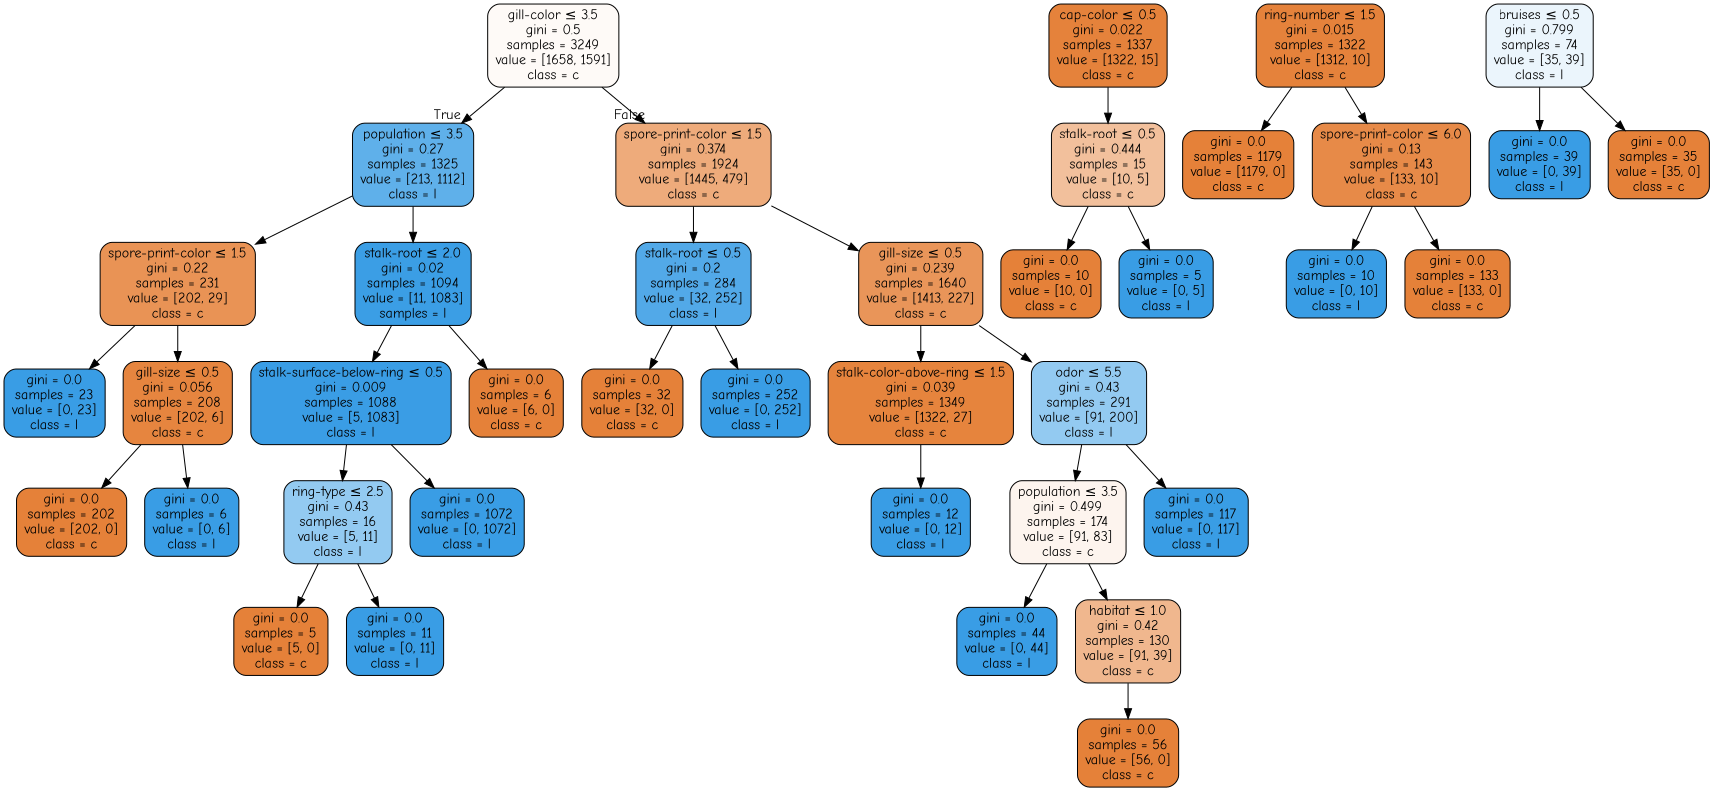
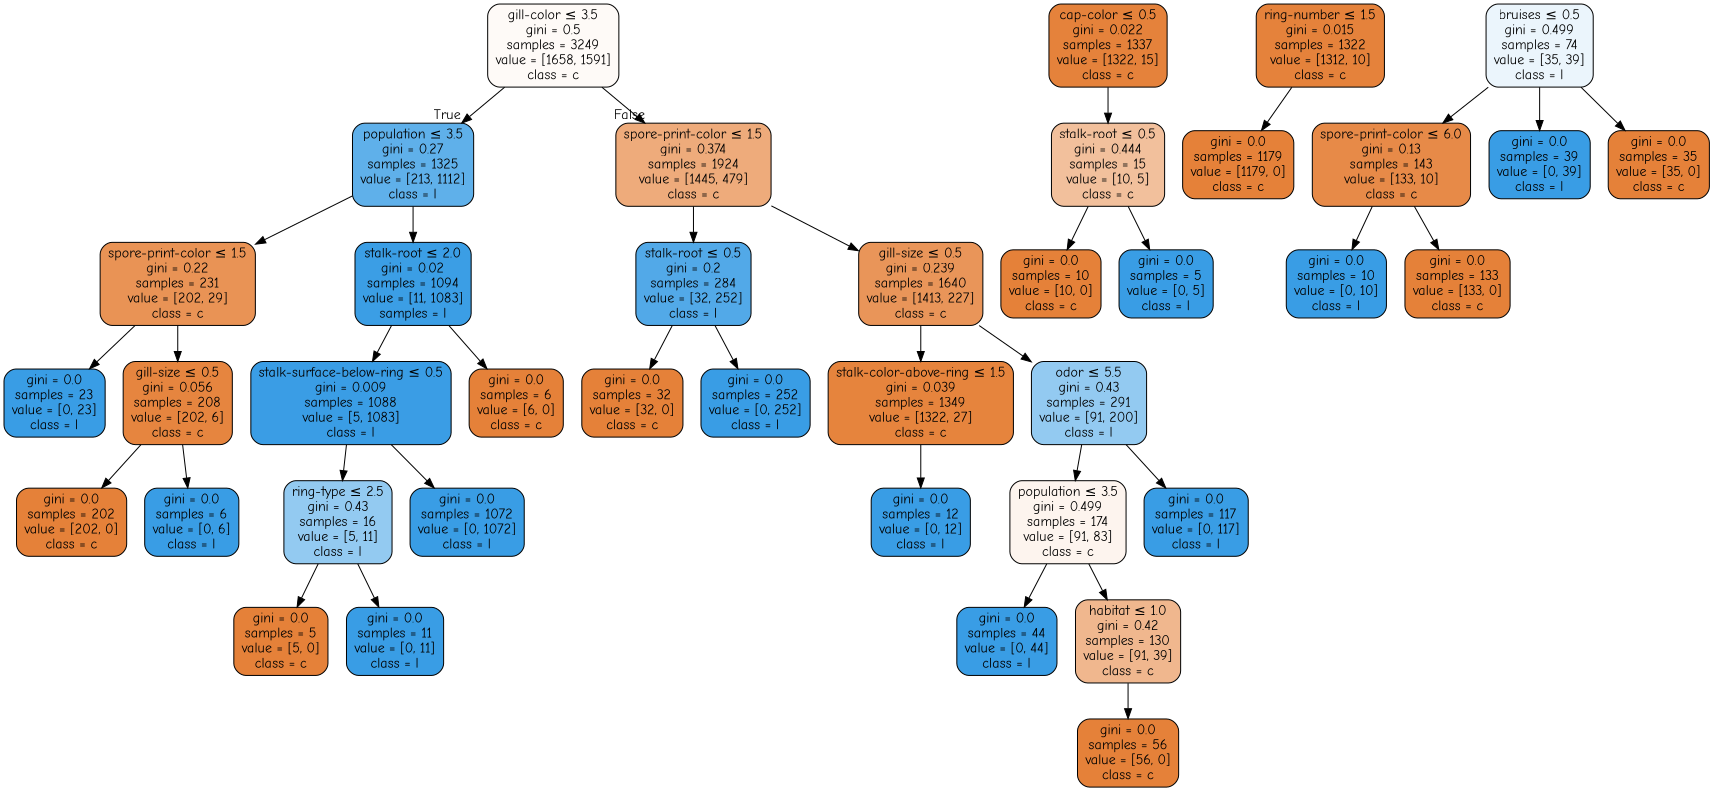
(1540, 30) -> (1540, 30)
(1353, 101) -> (1470, 102)
